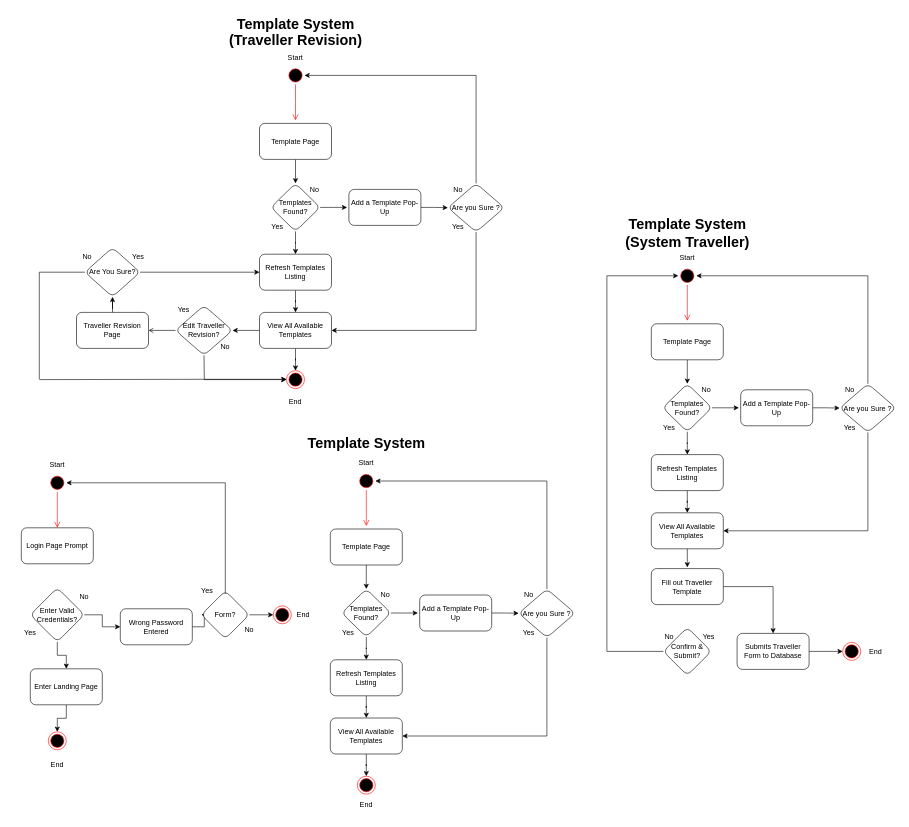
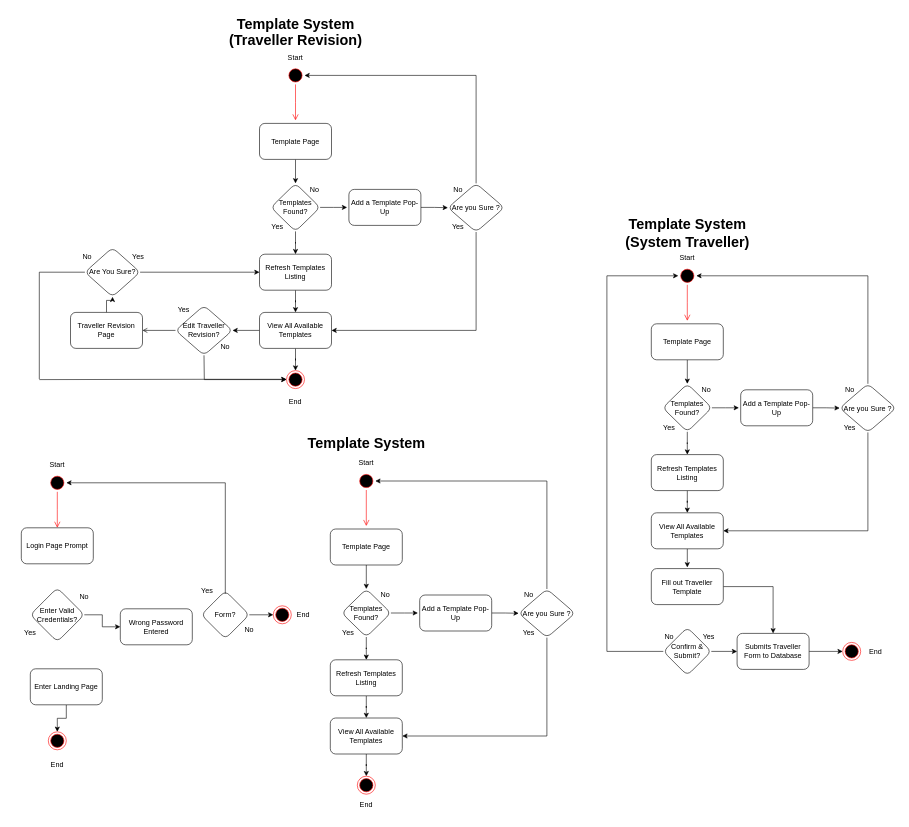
(113, 330) -> (107, 330)
(204, 627) -> none
none -> (722, 651)
(64, 655) -> none
